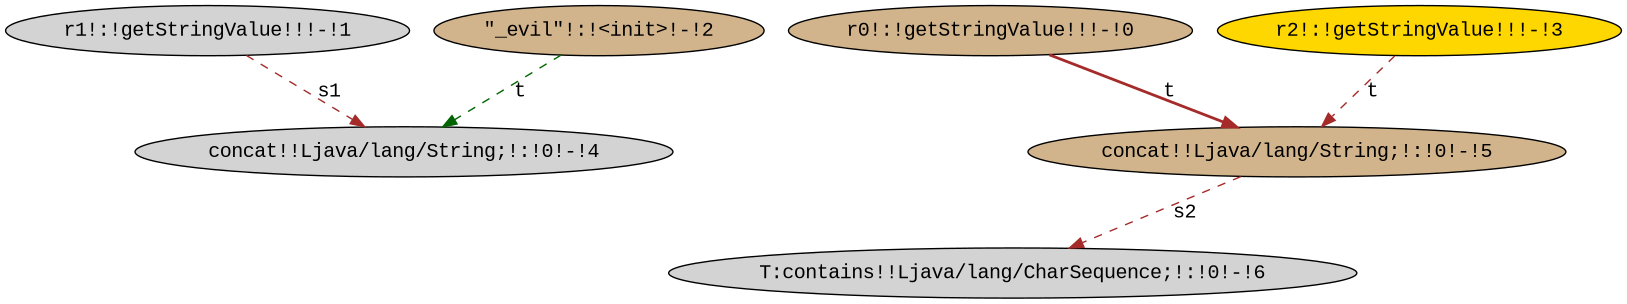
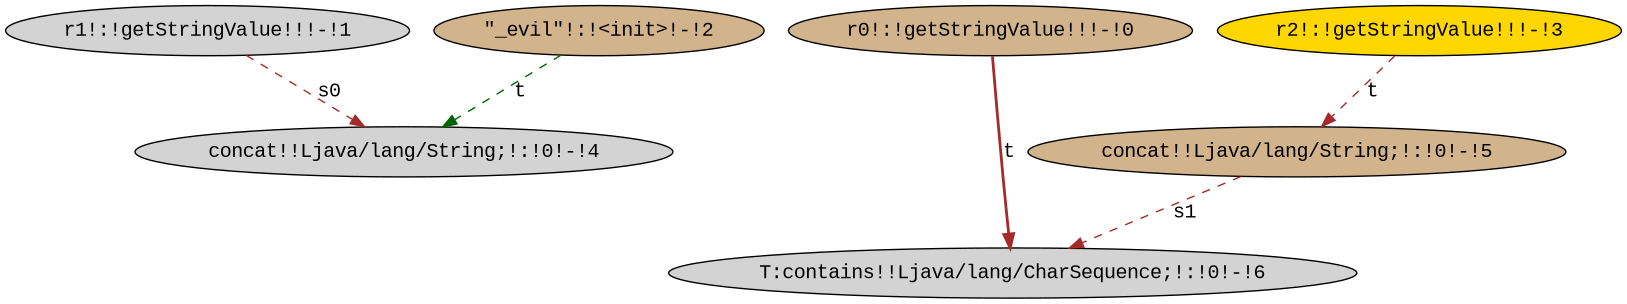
(1136, 88) -> (1000, 145)
(329, 91) -> (329, 91)
(1185, 212) -> (1185, 212)
